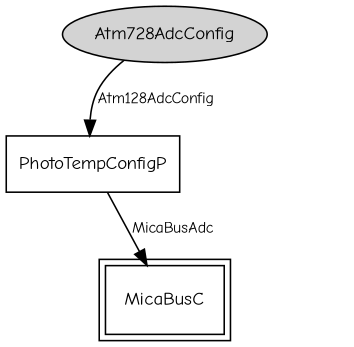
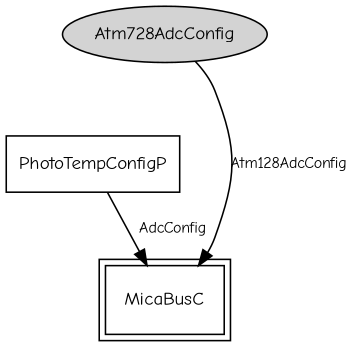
(100, 86) -> (231, 155)
(173, 229) -> (173, 229)
